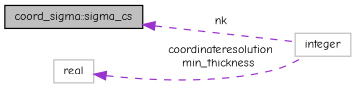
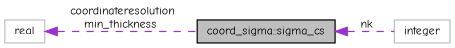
(207, 79) -> (127, 31)
